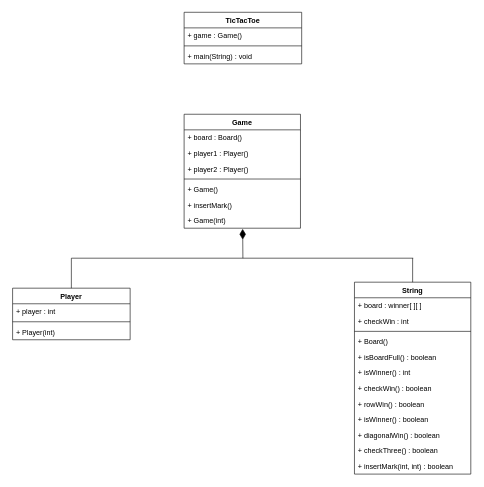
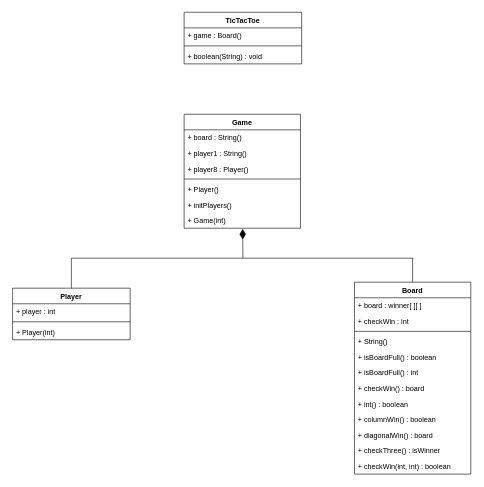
(214, 36) -> (216, 36)
(223, 56) -> (229, 56)
(218, 138) -> (219, 138)
(222, 154) -> (222, 154)
(222, 169) -> (222, 169)
(202, 190) -> (205, 190)
(214, 205) -> (214, 205)
(412, 290) -> (412, 290)
(375, 342) -> (376, 342)
(387, 373) -> (392, 373)
(396, 389) -> (393, 389)
(392, 404) -> (386, 404)
(395, 420) -> (397, 420)
(401, 436) -> (397, 436)
(401, 451) -> (402, 451)
(413, 467) -> (409, 467)
